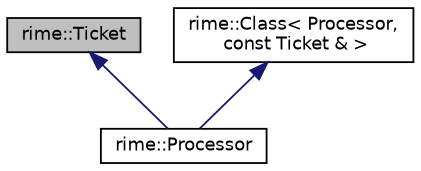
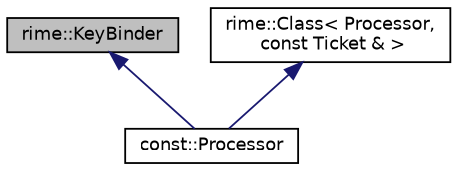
(74, 35) -> (93, 35)
(184, 146) -> (212, 146)
